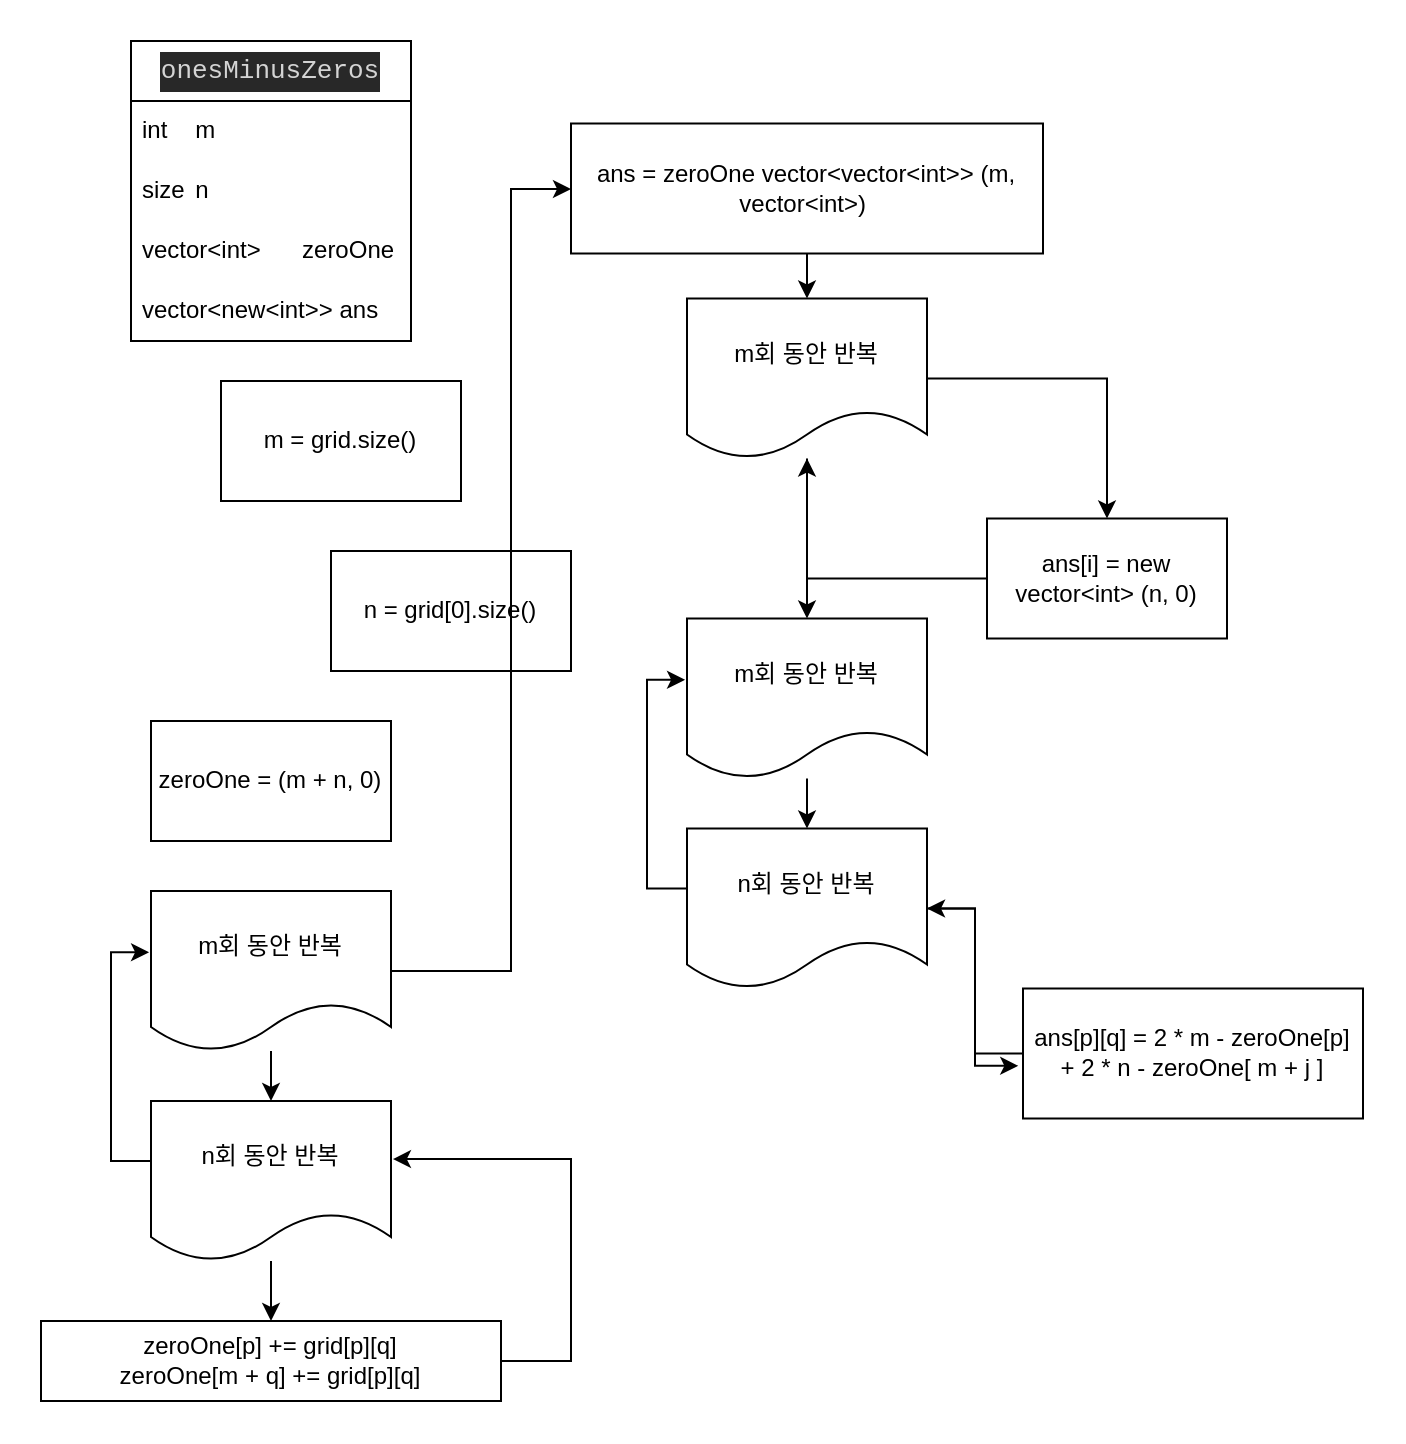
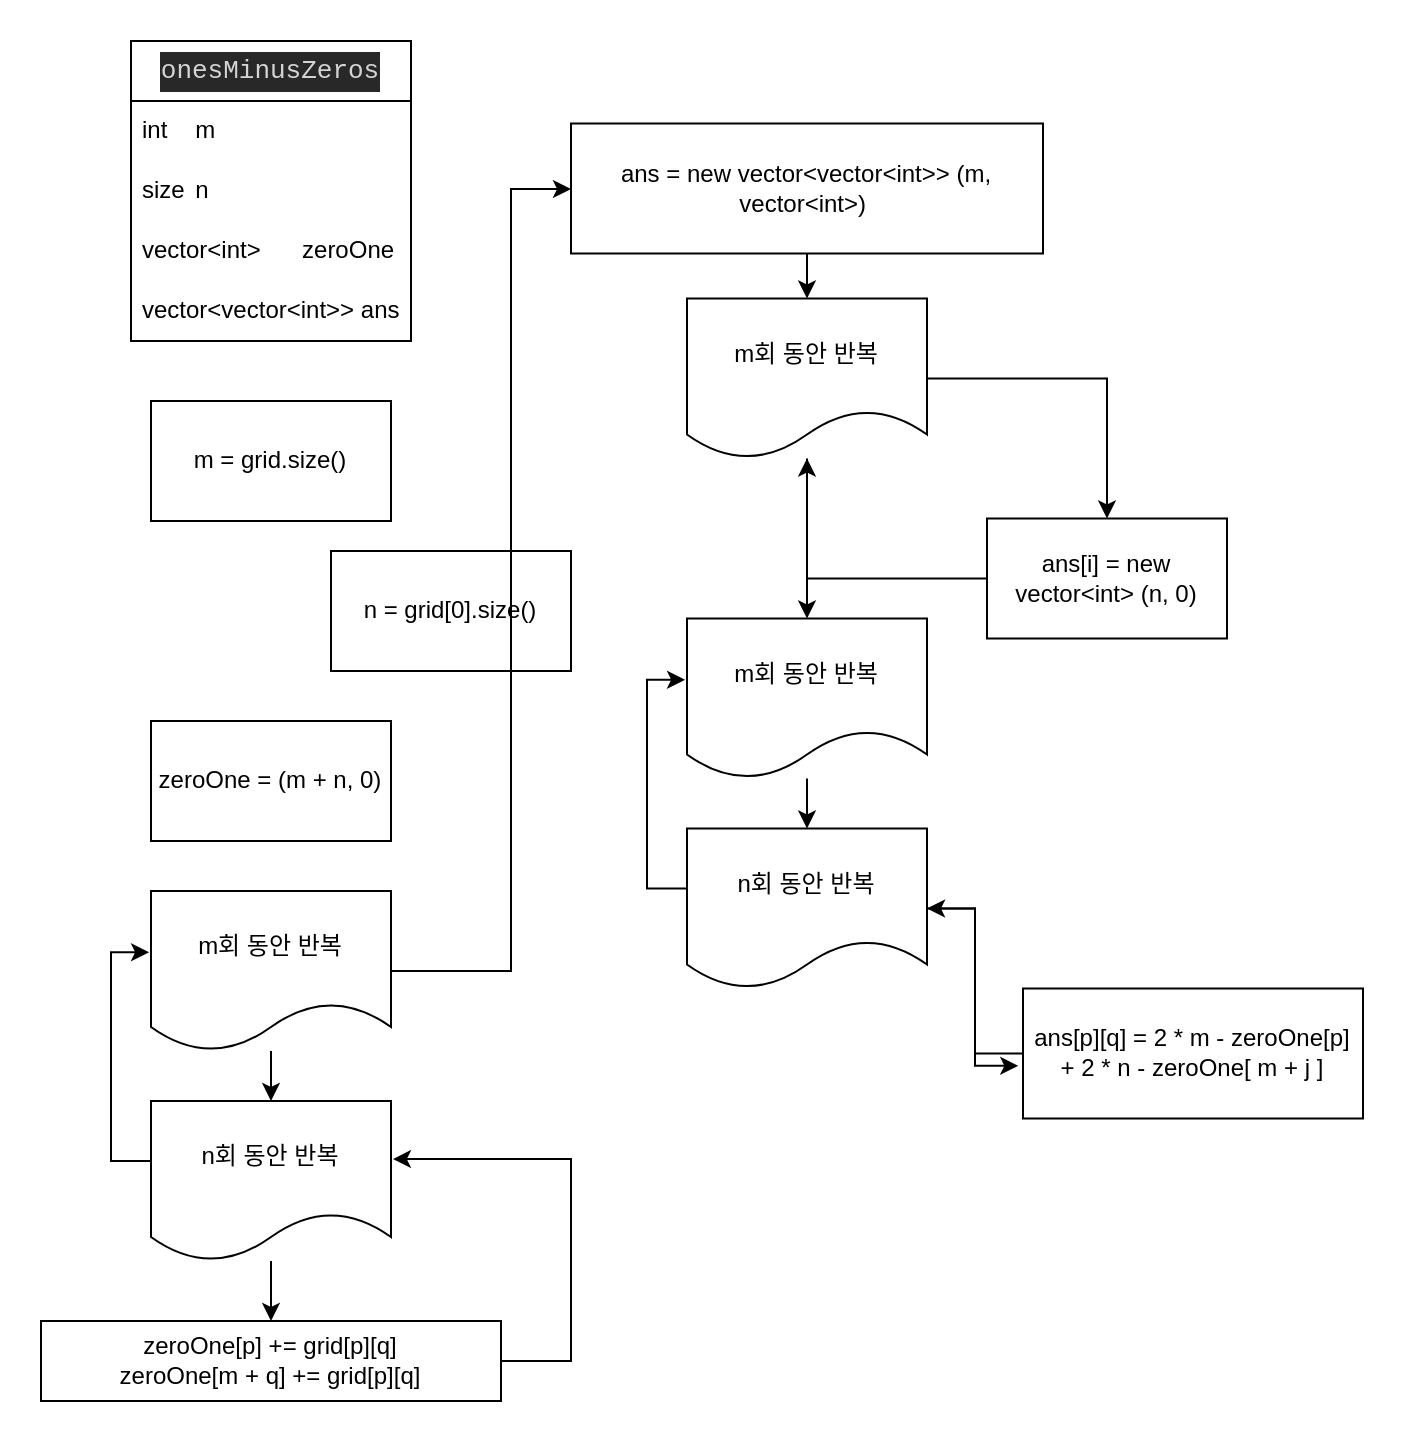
(807, 189) -> (807, 189)
(271, 311) -> (273, 311)
(341, 441) -> (271, 461)
